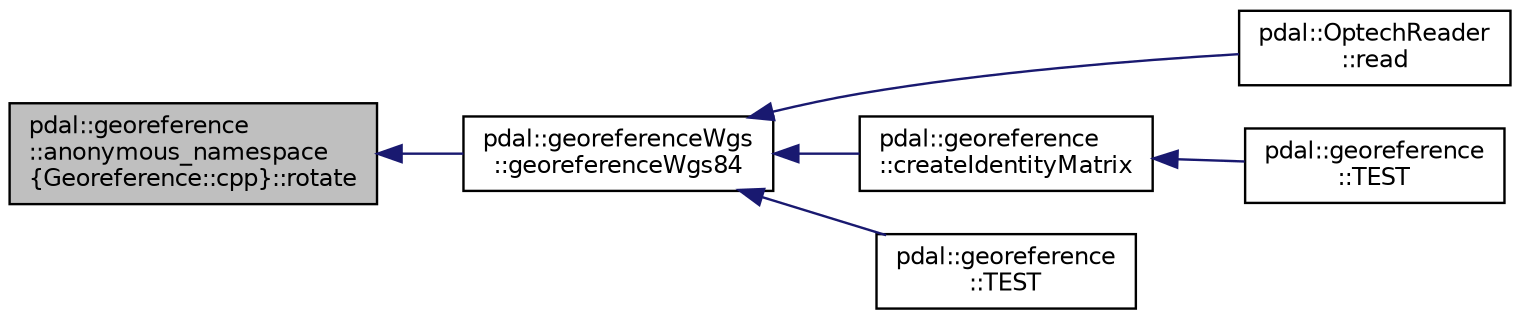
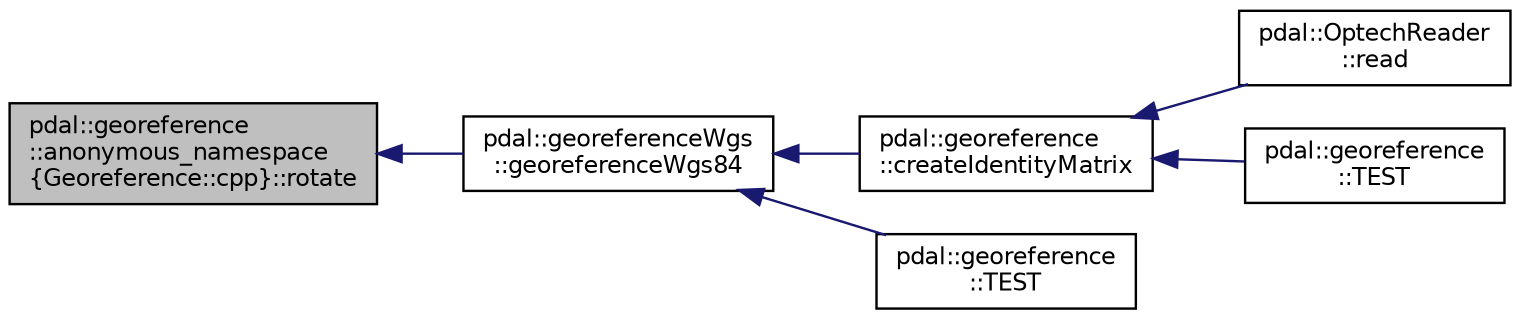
(1005, 74) -> (1202, 98)
